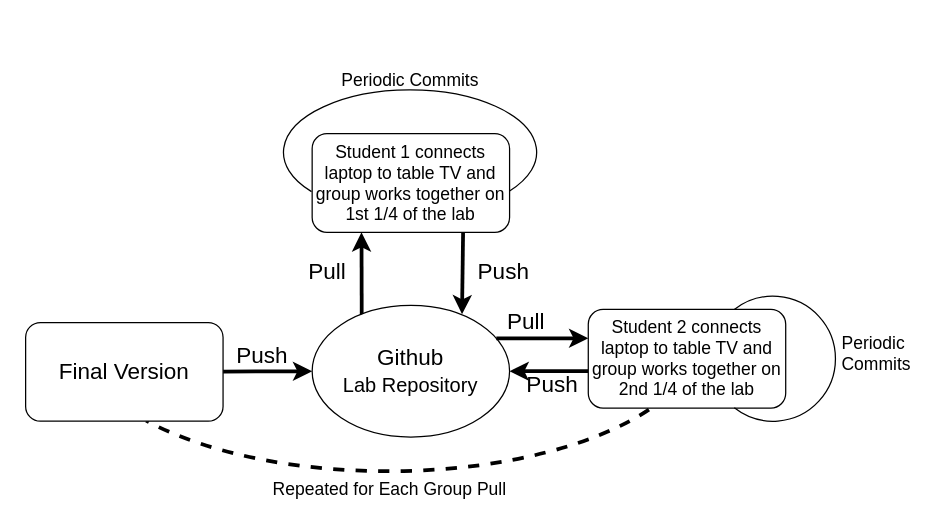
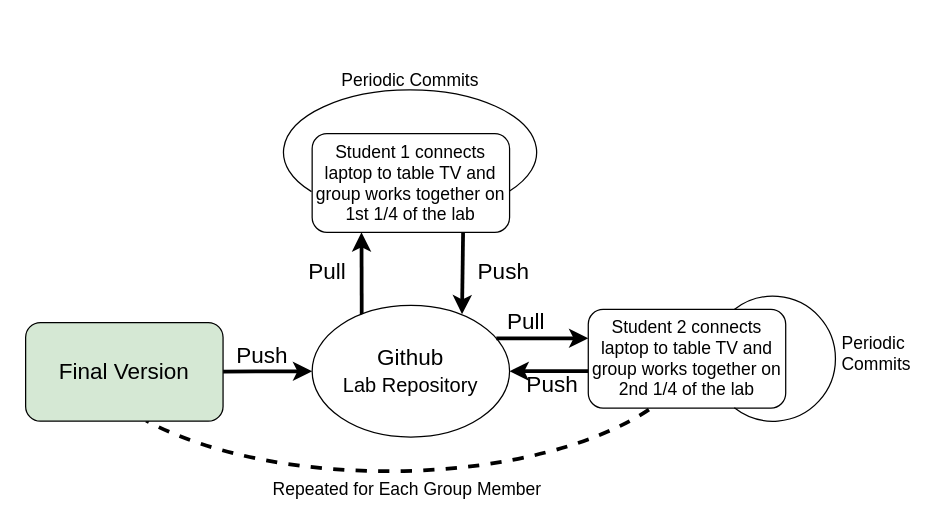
(124, 372) -> (124, 372)
(412, 503) -> (412, 503)
